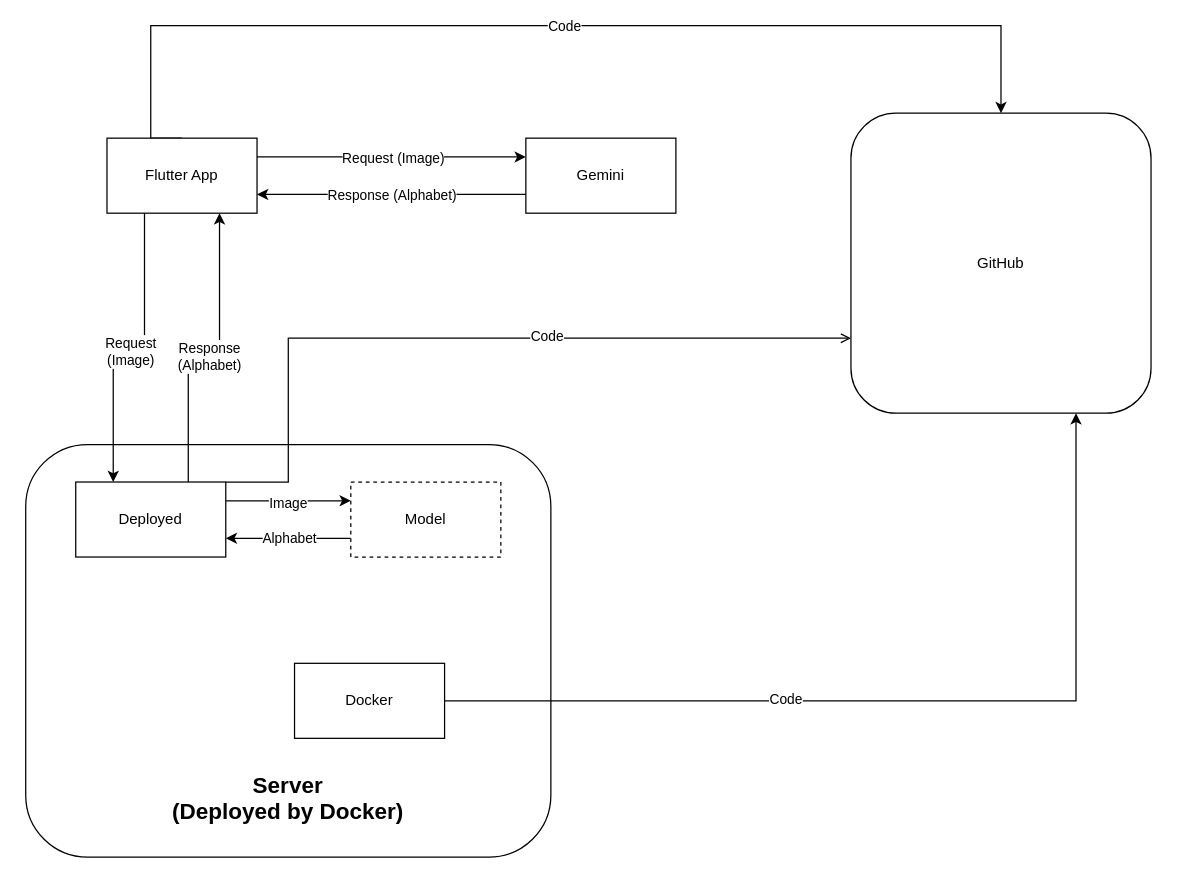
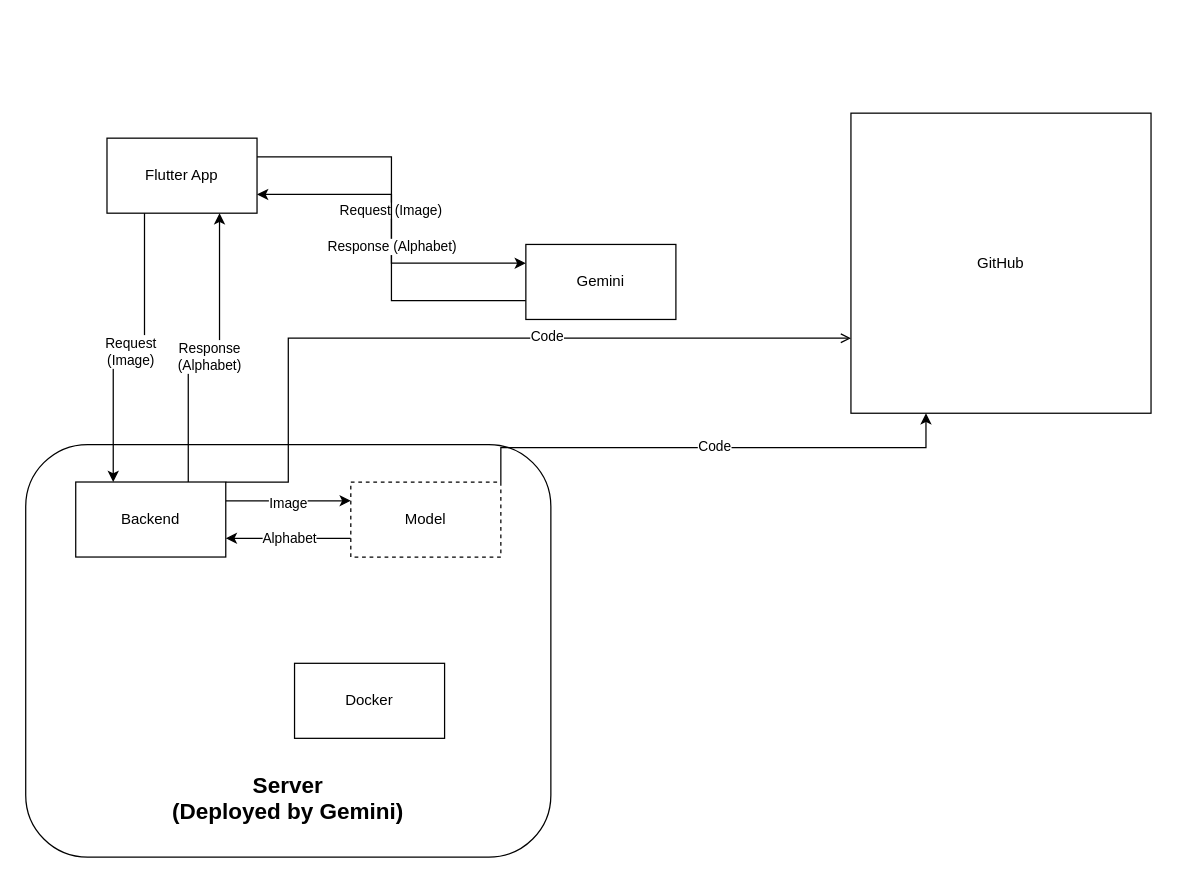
(559, 26) -> none
(601, 176) -> (601, 282)
(1001, 263) -> (1001, 263)
none -> (709, 448)
(151, 519) -> (151, 519)
(288, 651) -> (288, 651)
(900, 701) -> none
